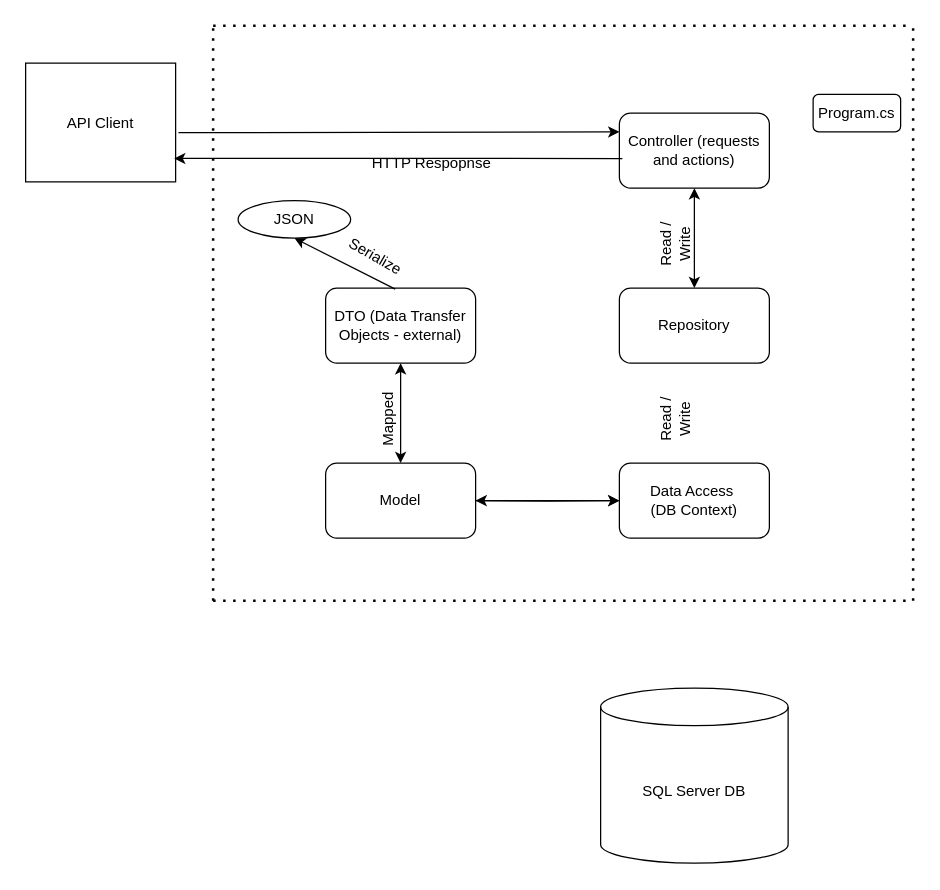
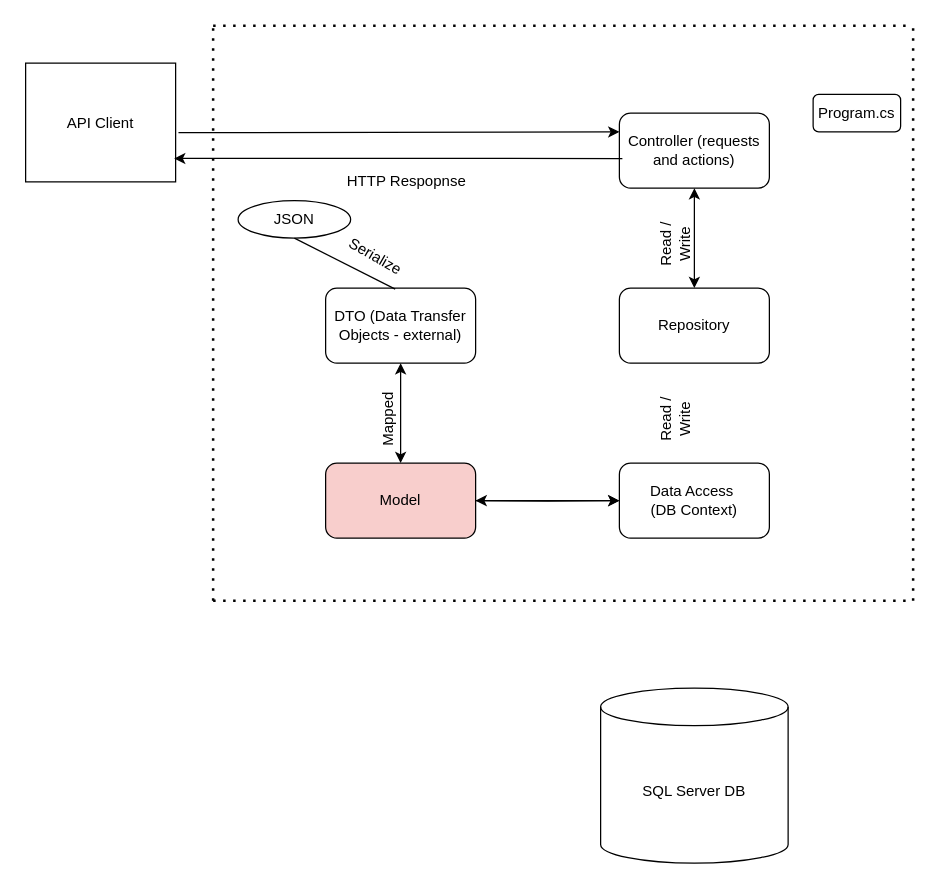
(432, 163) -> (407, 182)
(302, 242) -> (299, 240)
(401, 501) -> (401, 501)
